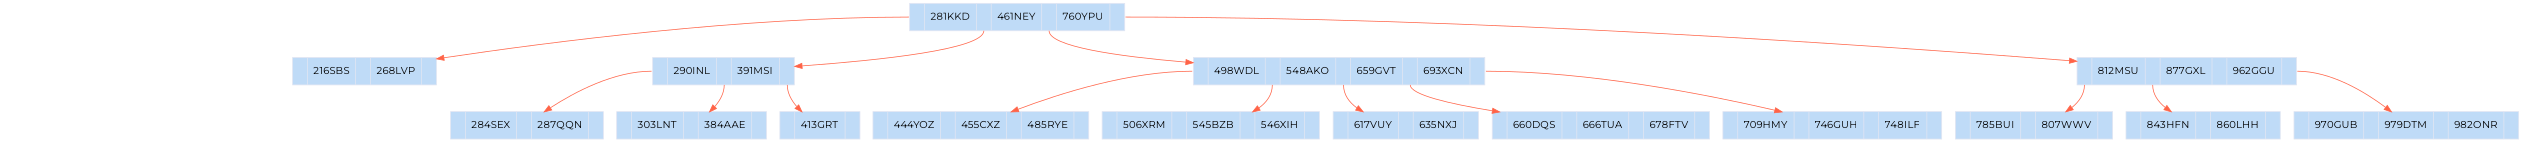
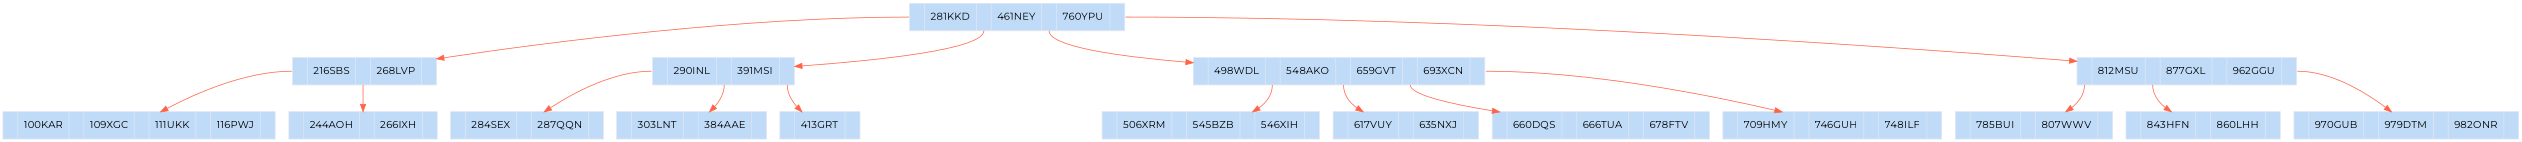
none -> (139, 125)
none -> (363, 125)
(981, 125) -> none
